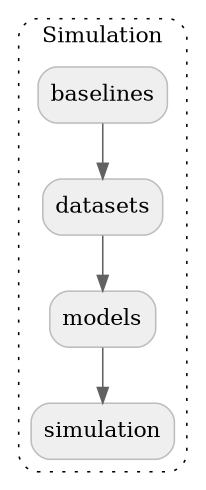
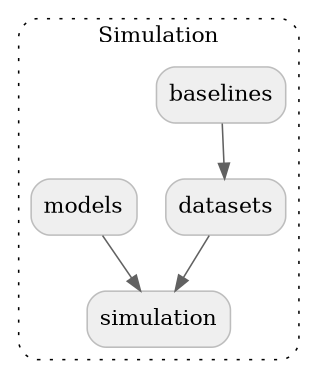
(103, 255) -> (196, 257)
